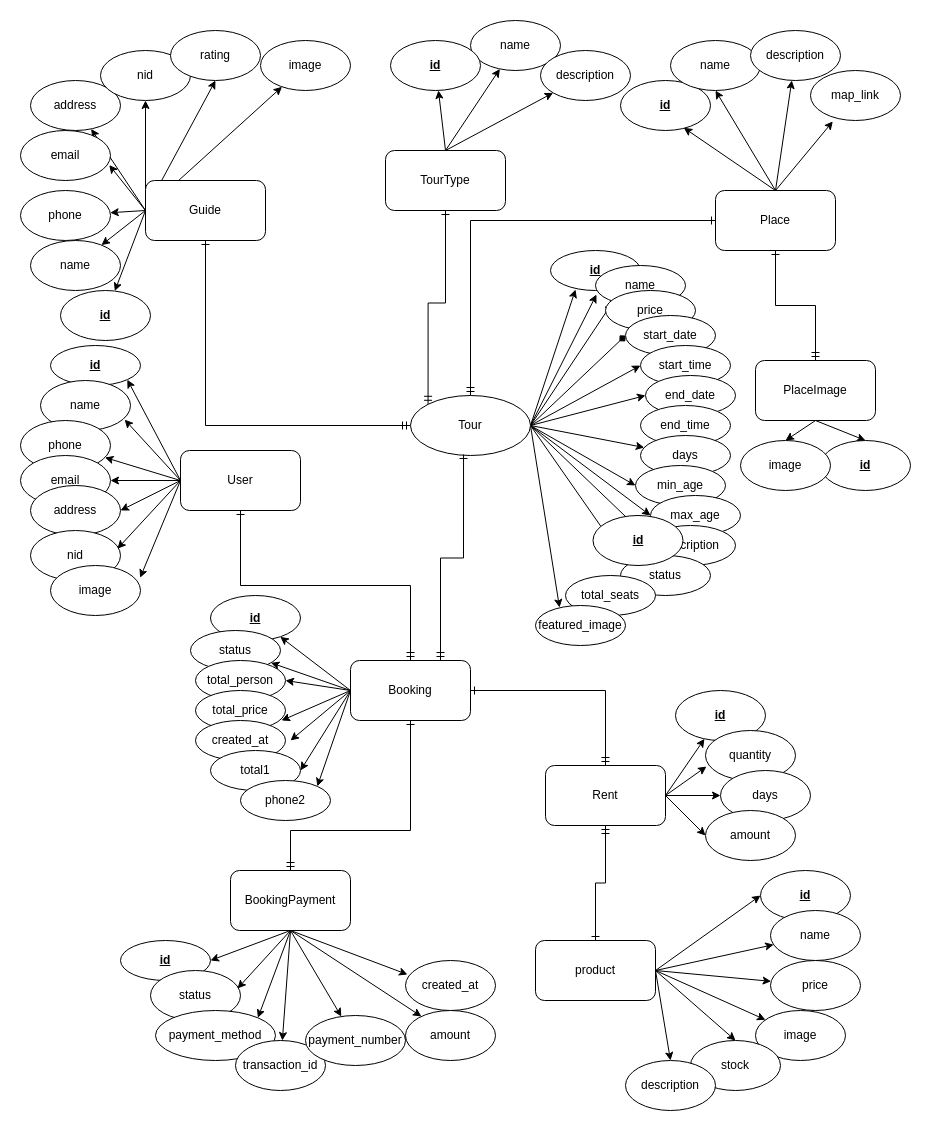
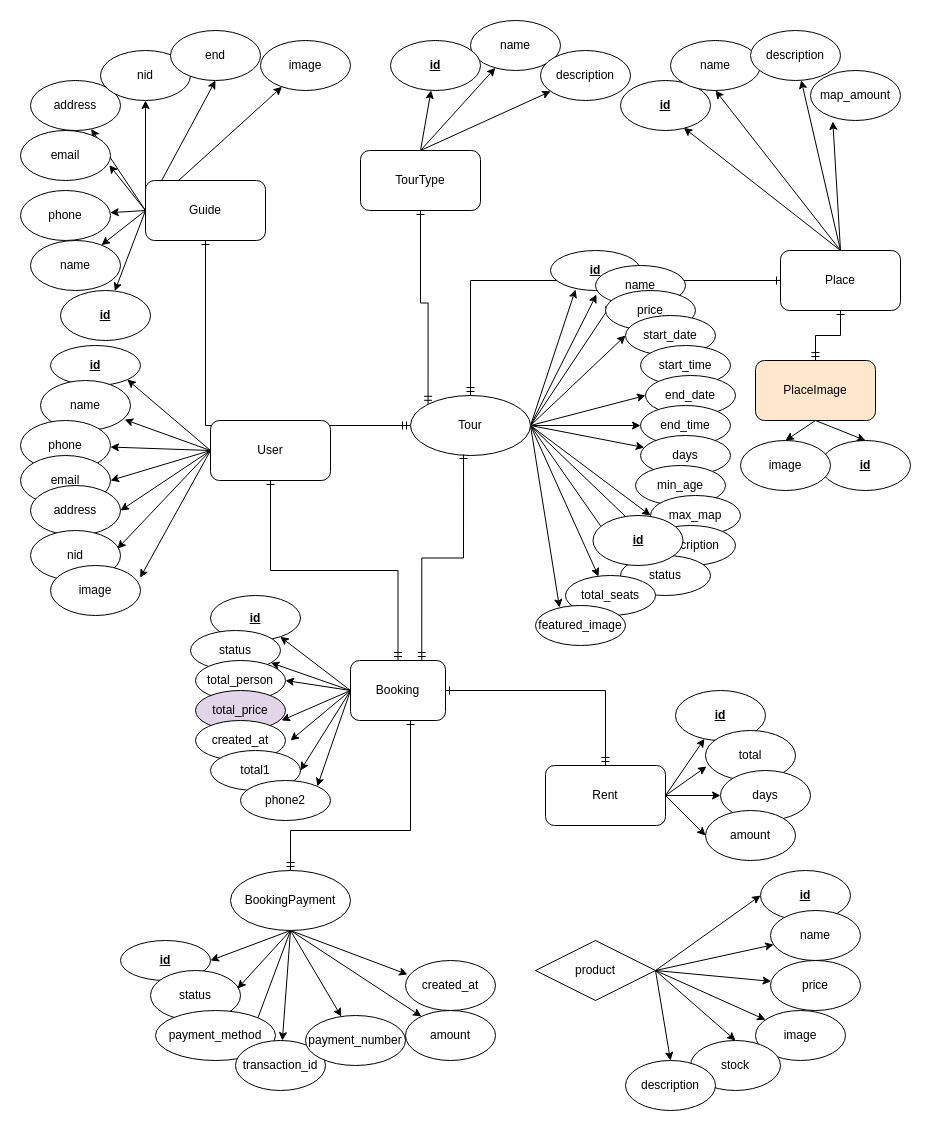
(216, 56) -> (216, 56)
(856, 96) -> (856, 96)
(446, 181) -> (421, 181)
(776, 221) -> (841, 281)
(619, 341) -> (619, 341)
(816, 391) -> (816, 391)
(585, 396) -> none
none -> (587, 426)
(585, 457) -> none
(241, 481) -> (271, 451)
none -> (565, 502)
(696, 516) -> (696, 516)
(411, 691) -> (398, 691)
(241, 711) -> (241, 711)
(751, 756) -> (751, 756)
(601, 883) -> none
(291, 901) -> (291, 901)
(596, 971) -> (596, 971)
(261, 1010) -> (260, 1013)
